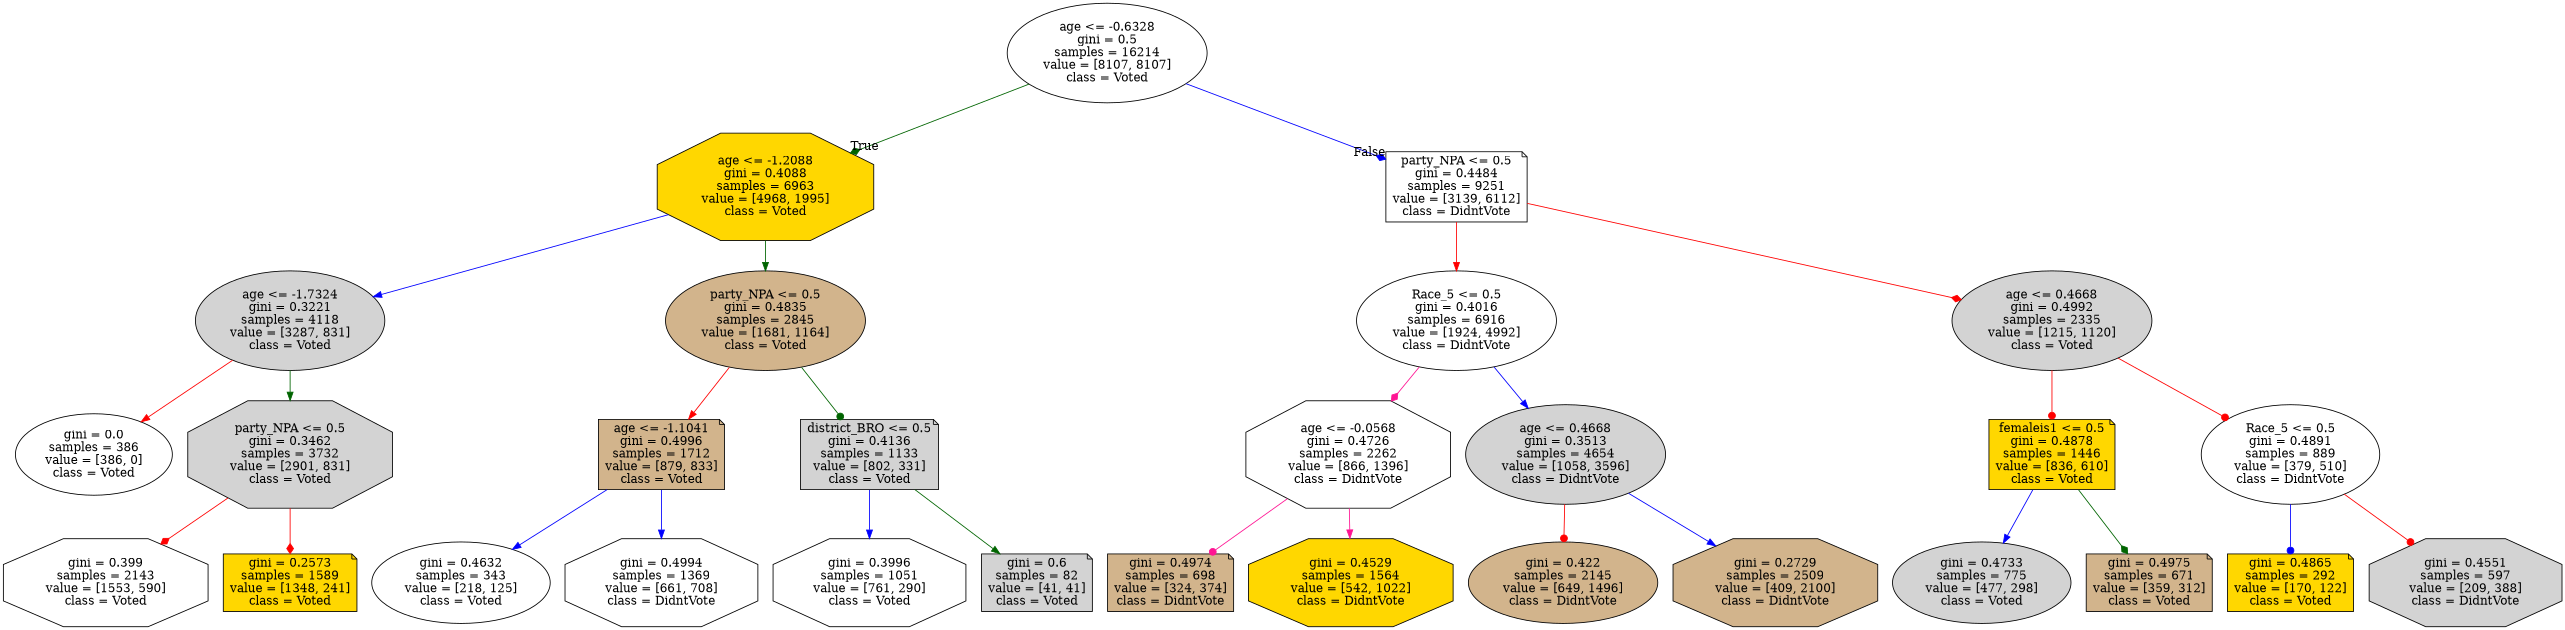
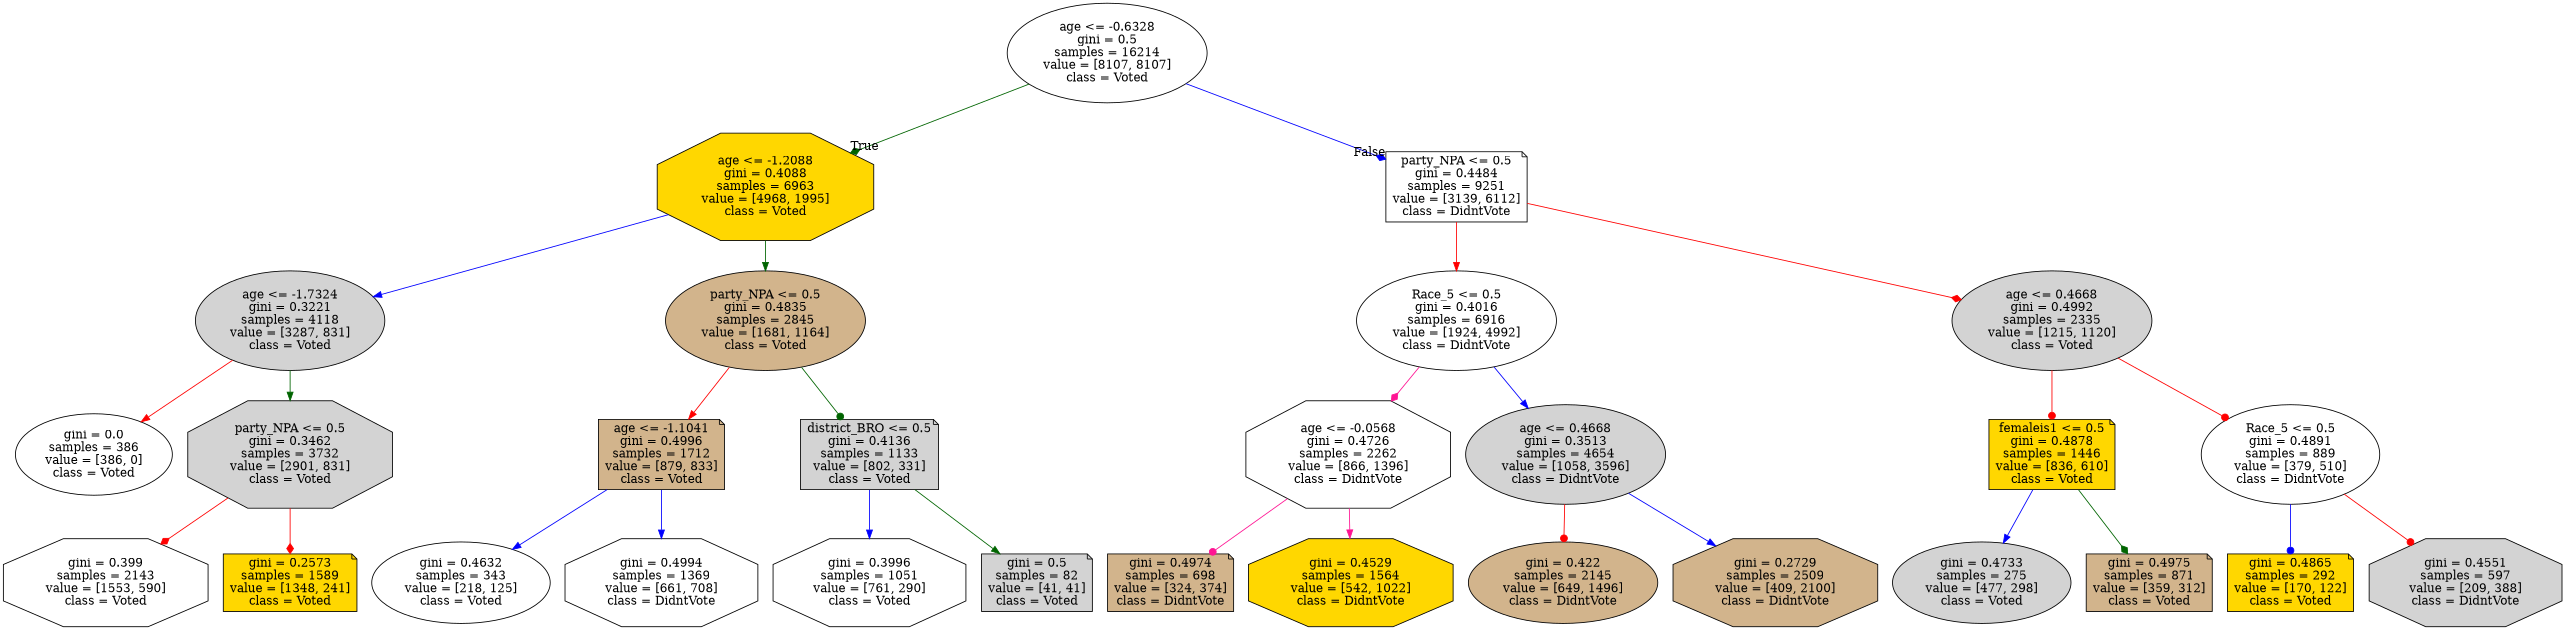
(1037, 583) -> (1037, 583)
(1982, 583) -> (1982, 583)
(2149, 583) -> (2149, 583)
